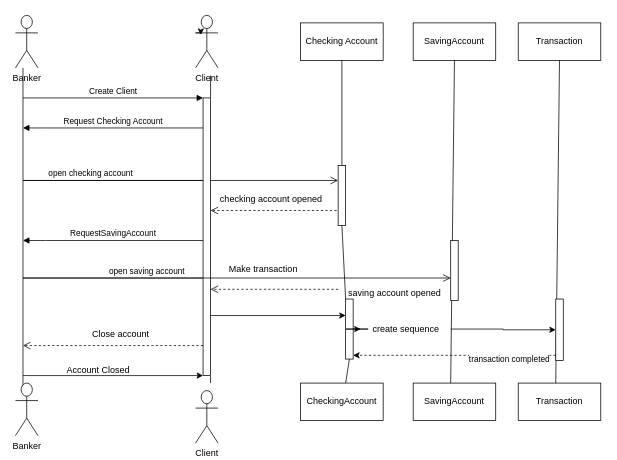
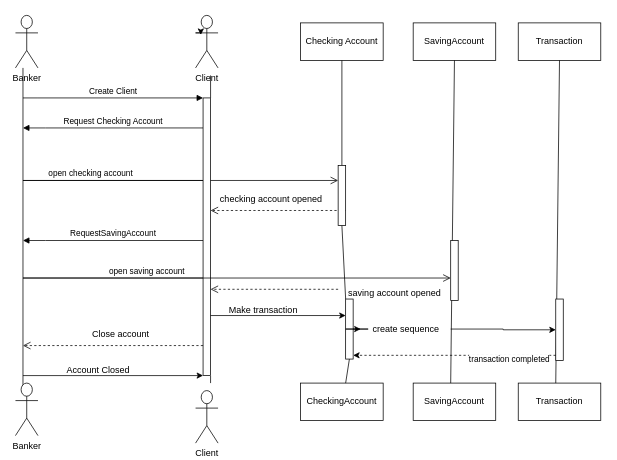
(263, 269) -> (263, 310)
